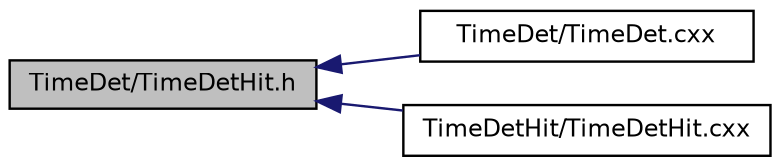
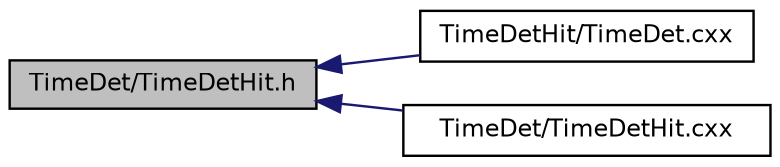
(587, 36) -> (587, 36)
(587, 130) -> (587, 130)
